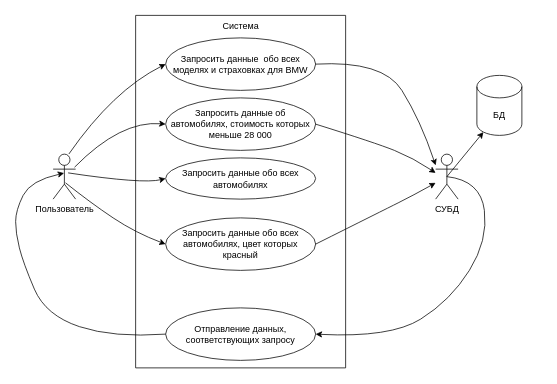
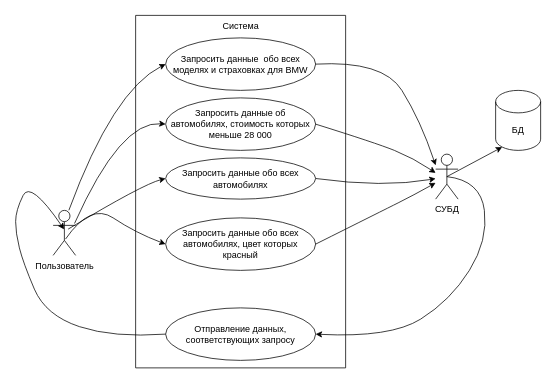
(499, 105) -> (518, 120)
(64, 177) -> (64, 233)
none -> (373, 183)
